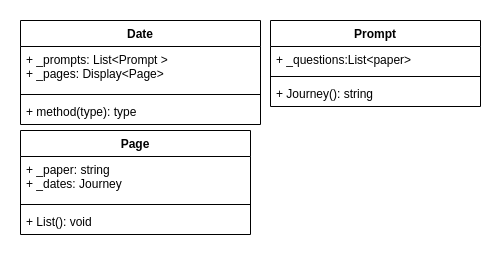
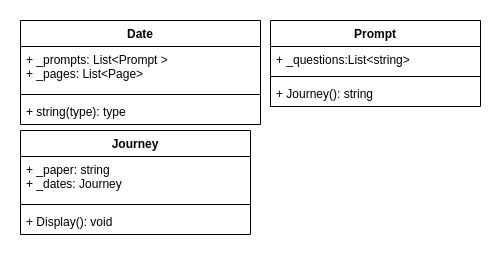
(351, 61) -> (353, 61)
(103, 68) -> (103, 68)
(89, 113) -> (87, 113)
(136, 145) -> (136, 145)
(66, 223) -> (74, 223)
